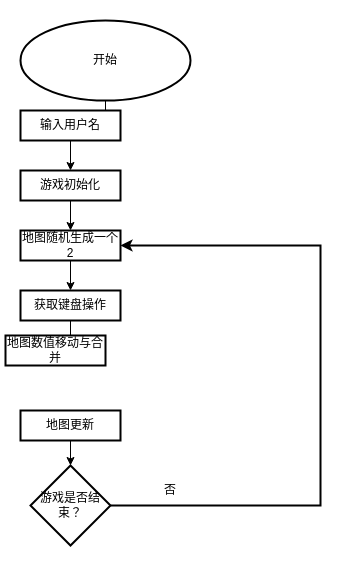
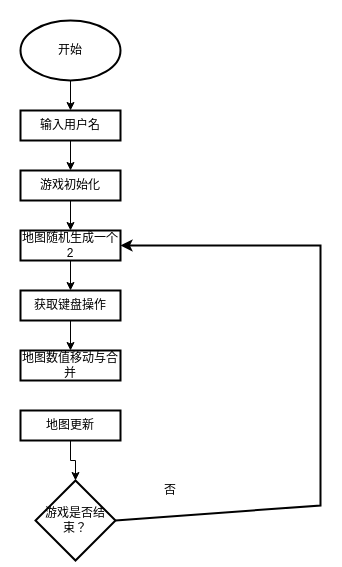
(106, 61) -> (71, 51)
(56, 351) -> (71, 366)
(71, 506) -> (76, 521)
